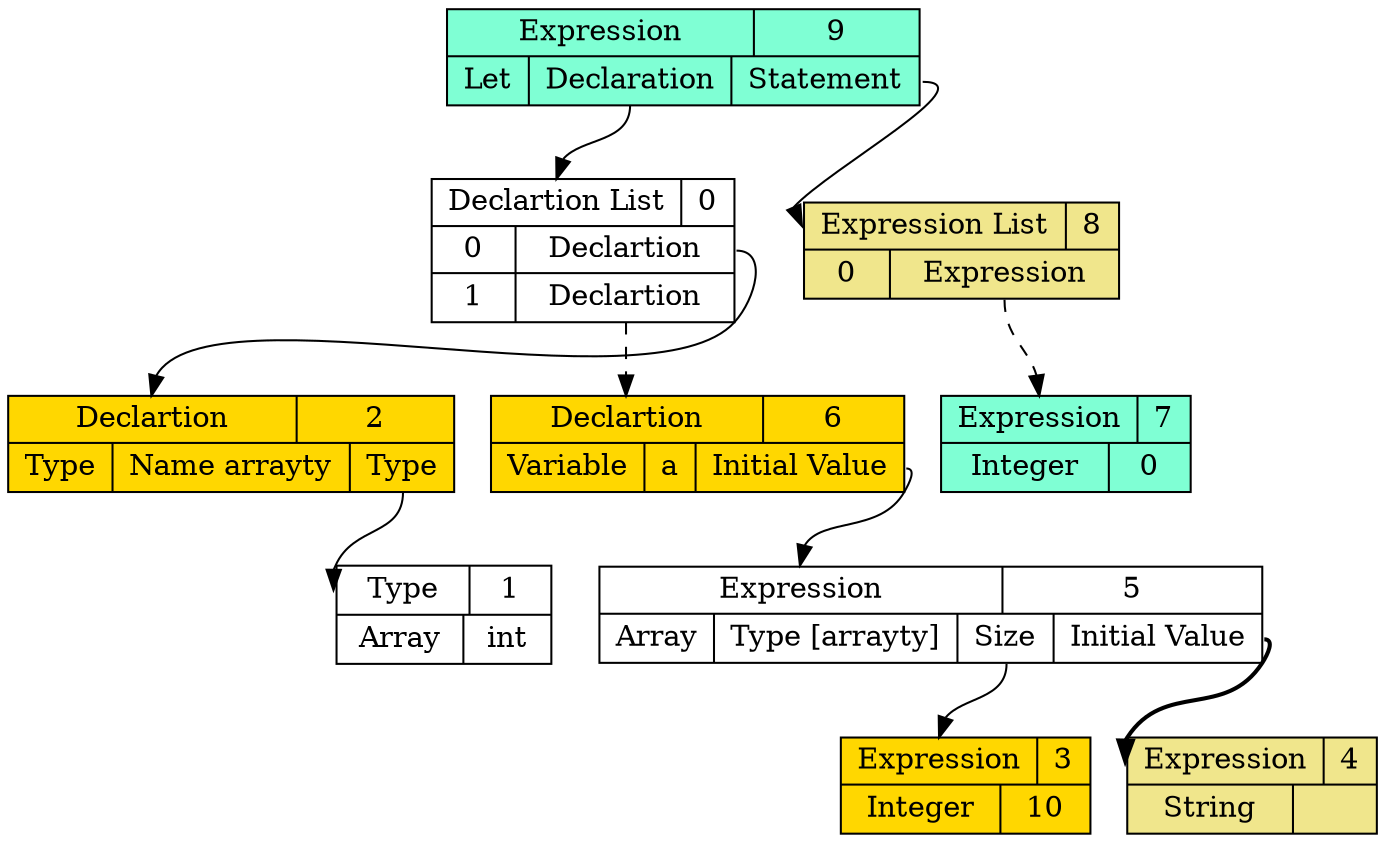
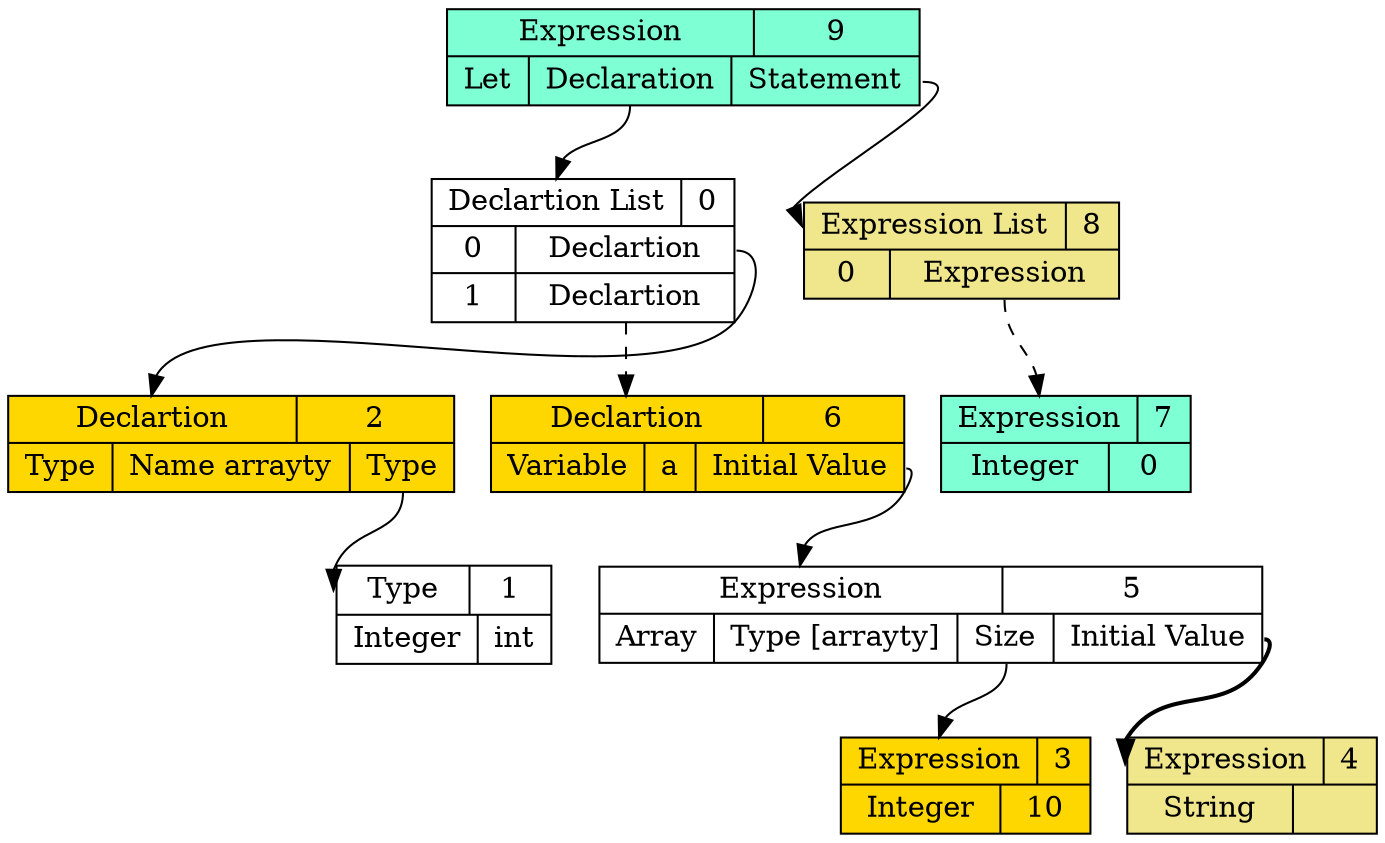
(400, 638) -> (407, 638)
